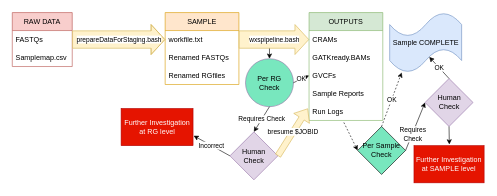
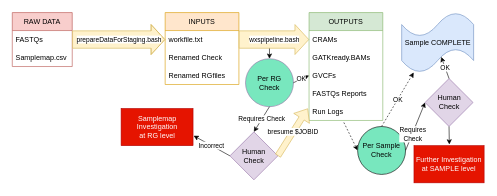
(202, 22) -> (202, 22)
(426, 42) -> (438, 42)
(196, 58) -> (194, 58)
(339, 94) -> (340, 94)
(158, 127) -> (158, 127)
(382, 150) -> (382, 150)
